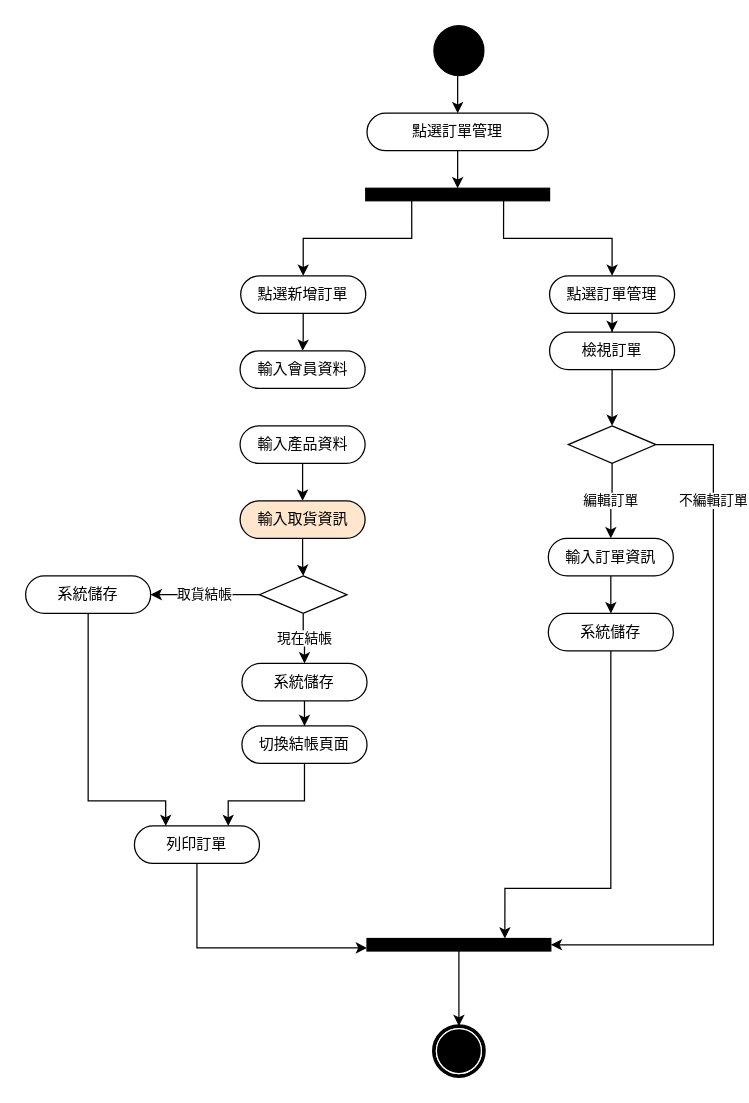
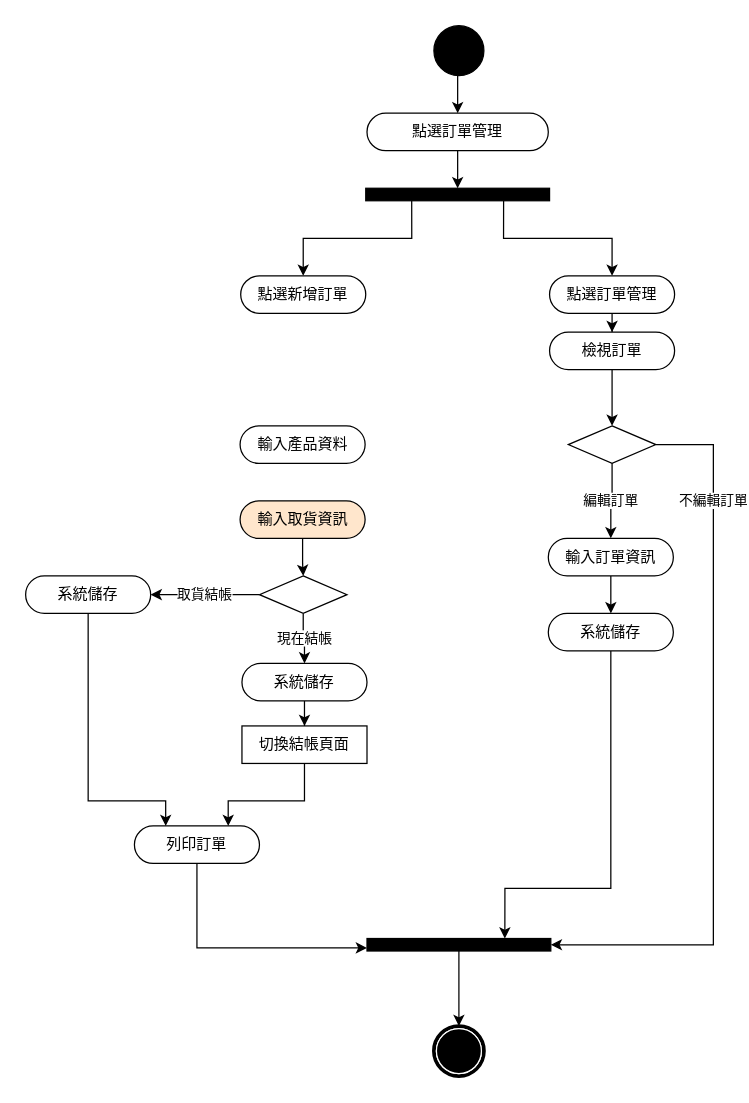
(303, 327) -> none
(303, 369) -> none
(303, 486) -> none
(304, 744) -> (304, 744)
